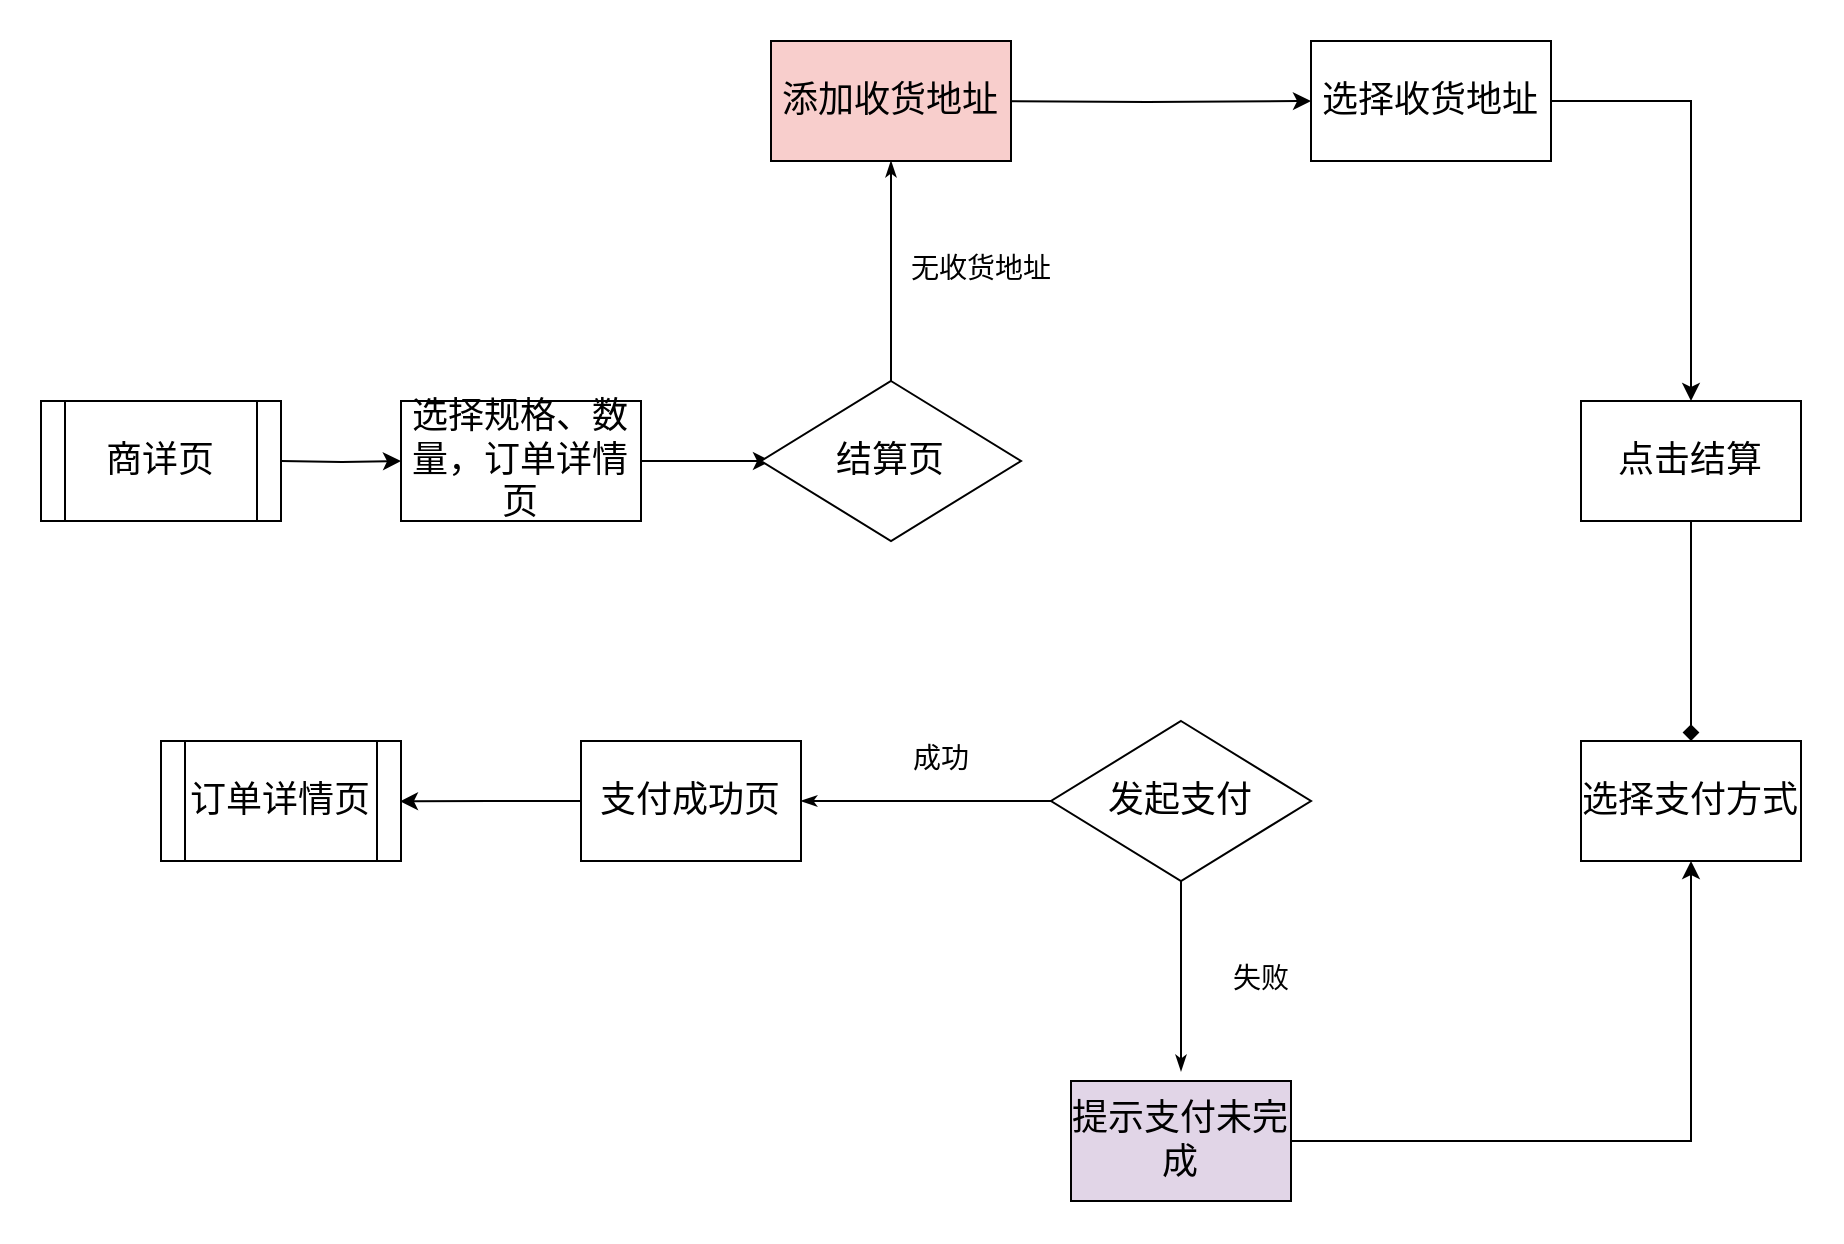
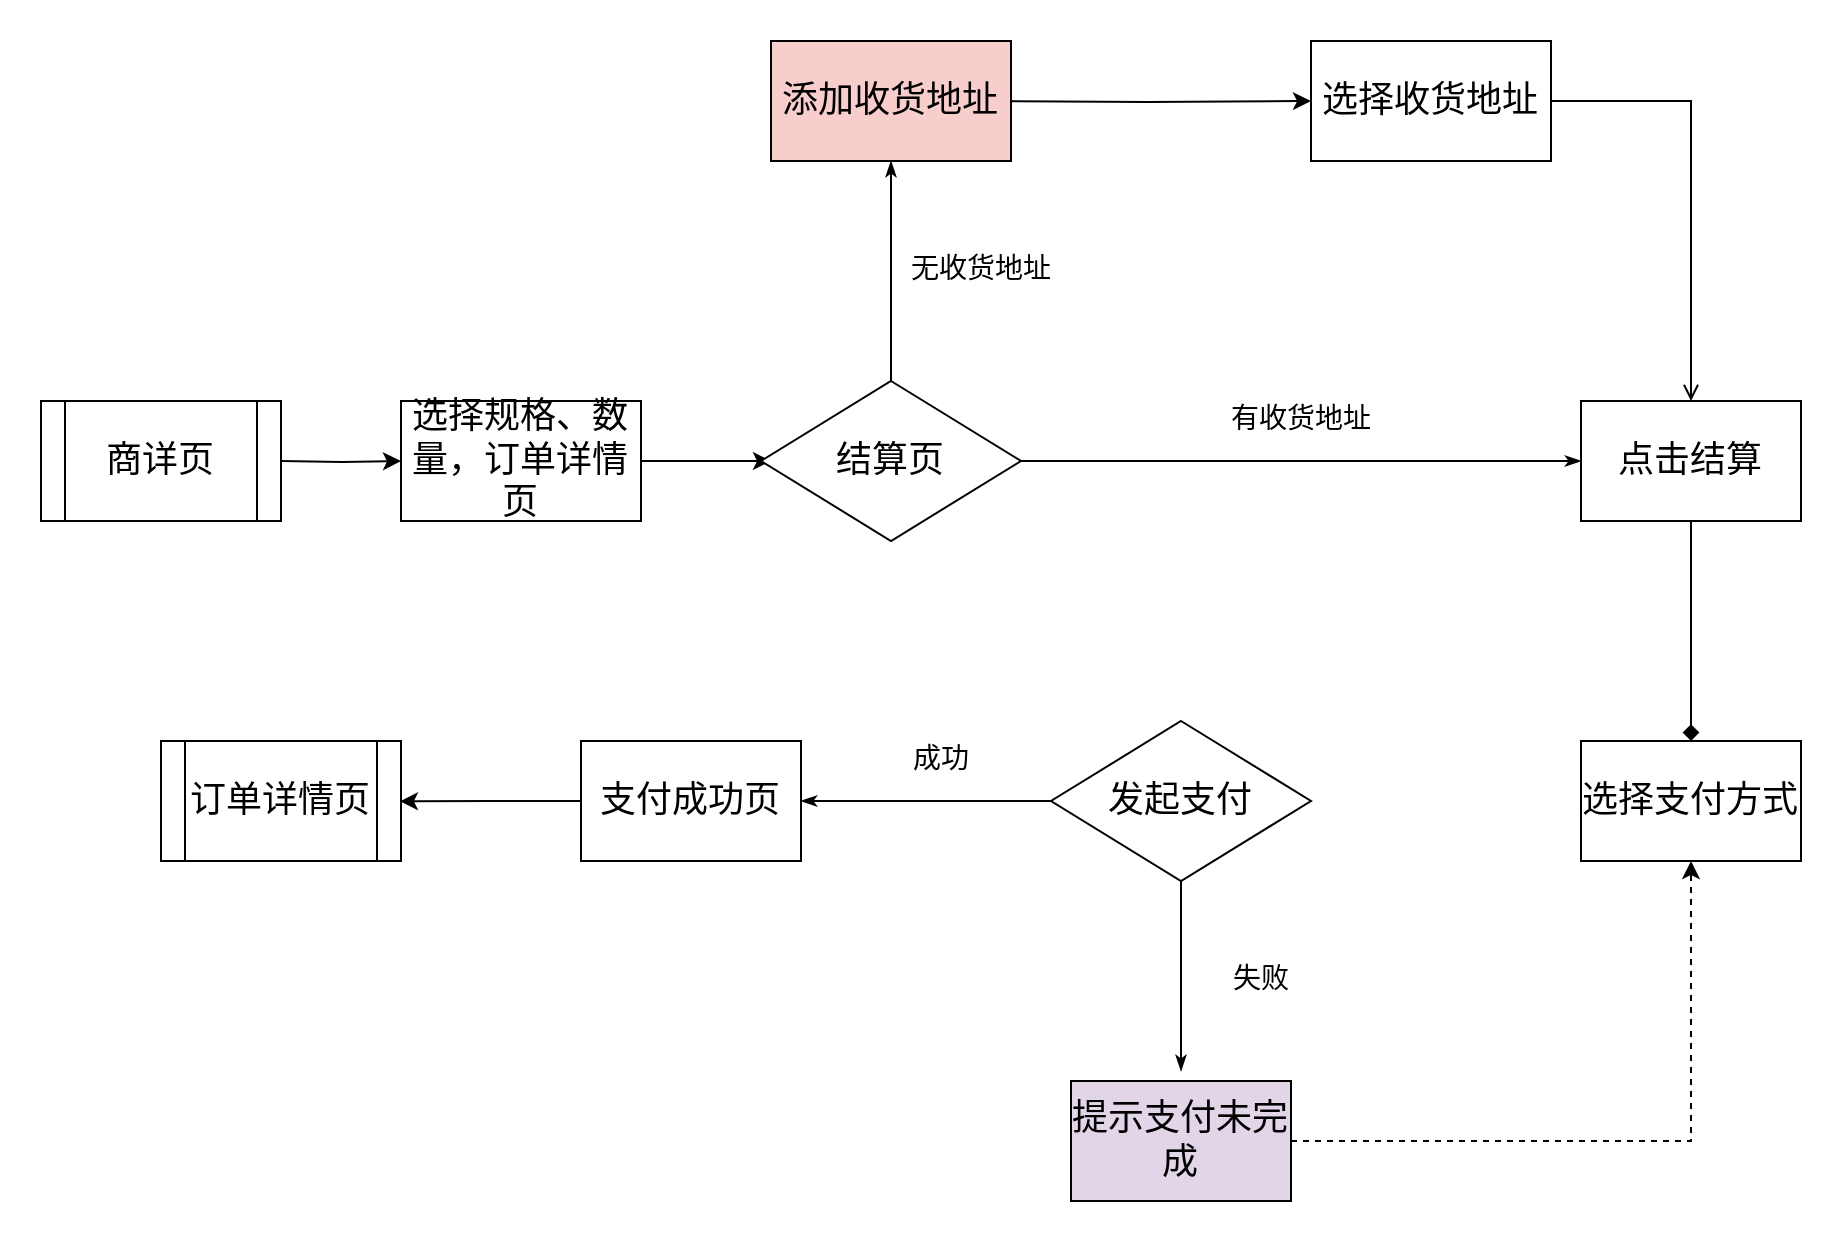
(1691, 386) -> (1691, 389)
none -> (1295, 461)
(1624, 1141) -> (1624, 1141)
